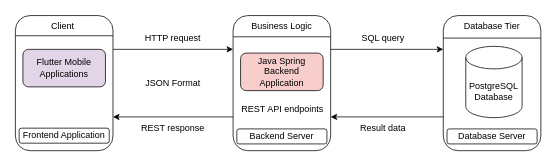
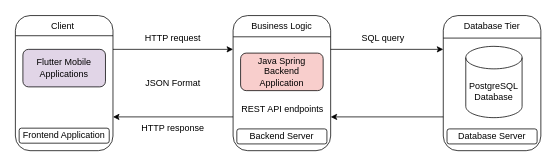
(173, 128) -> (173, 128)
(383, 128) -> none
